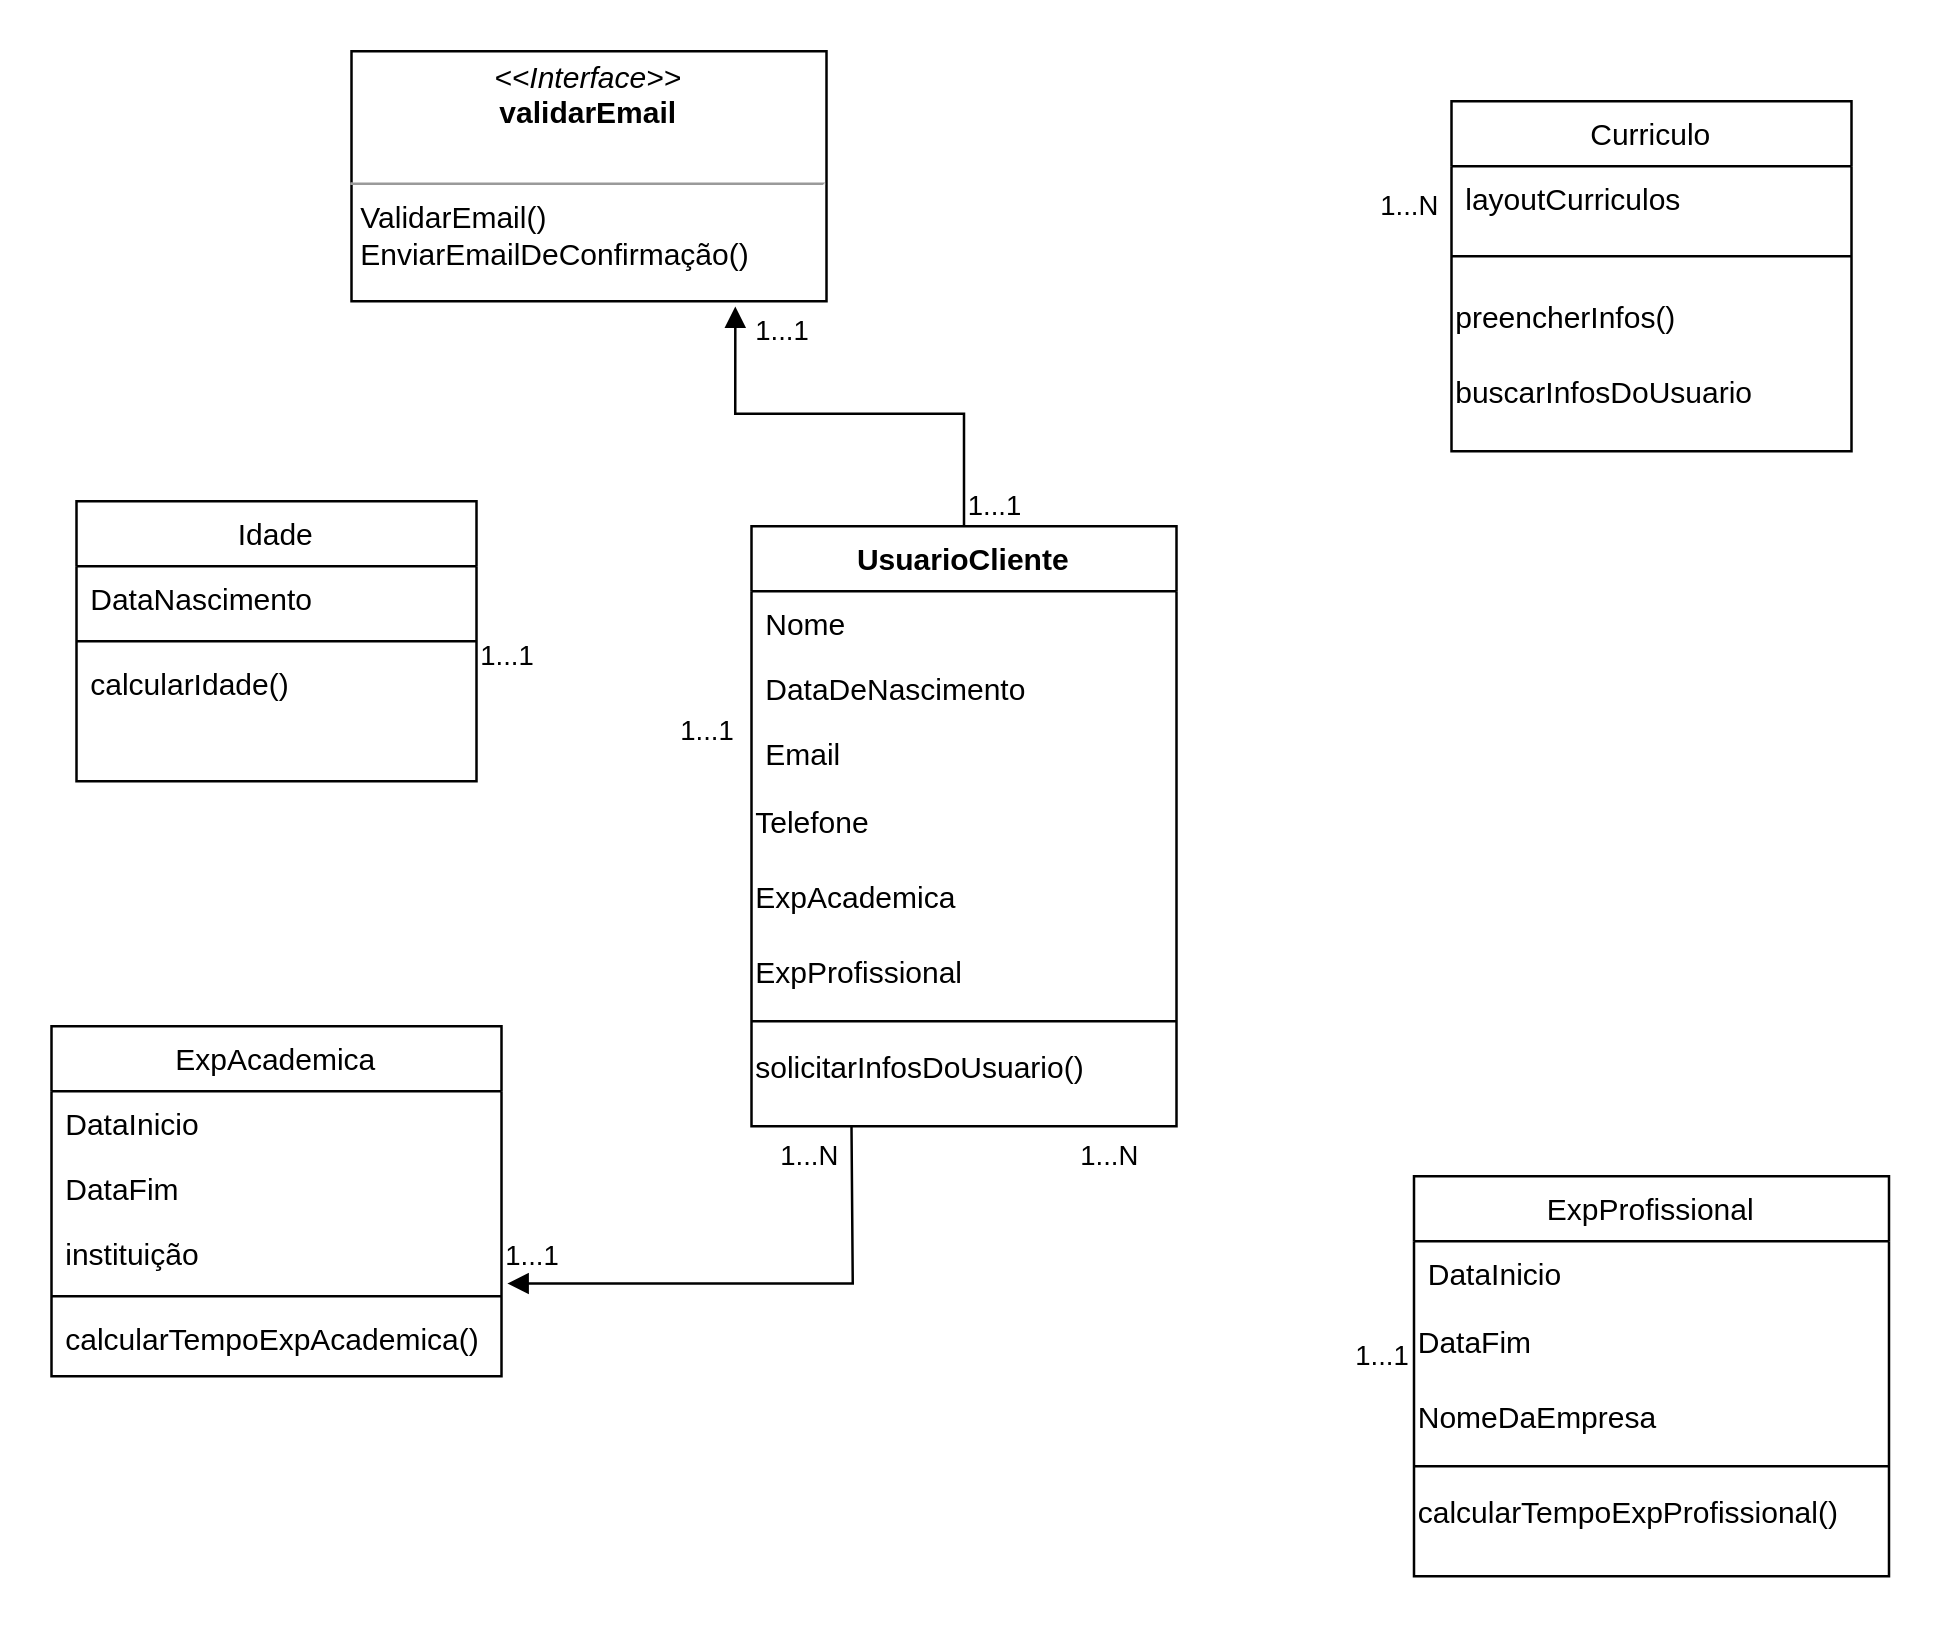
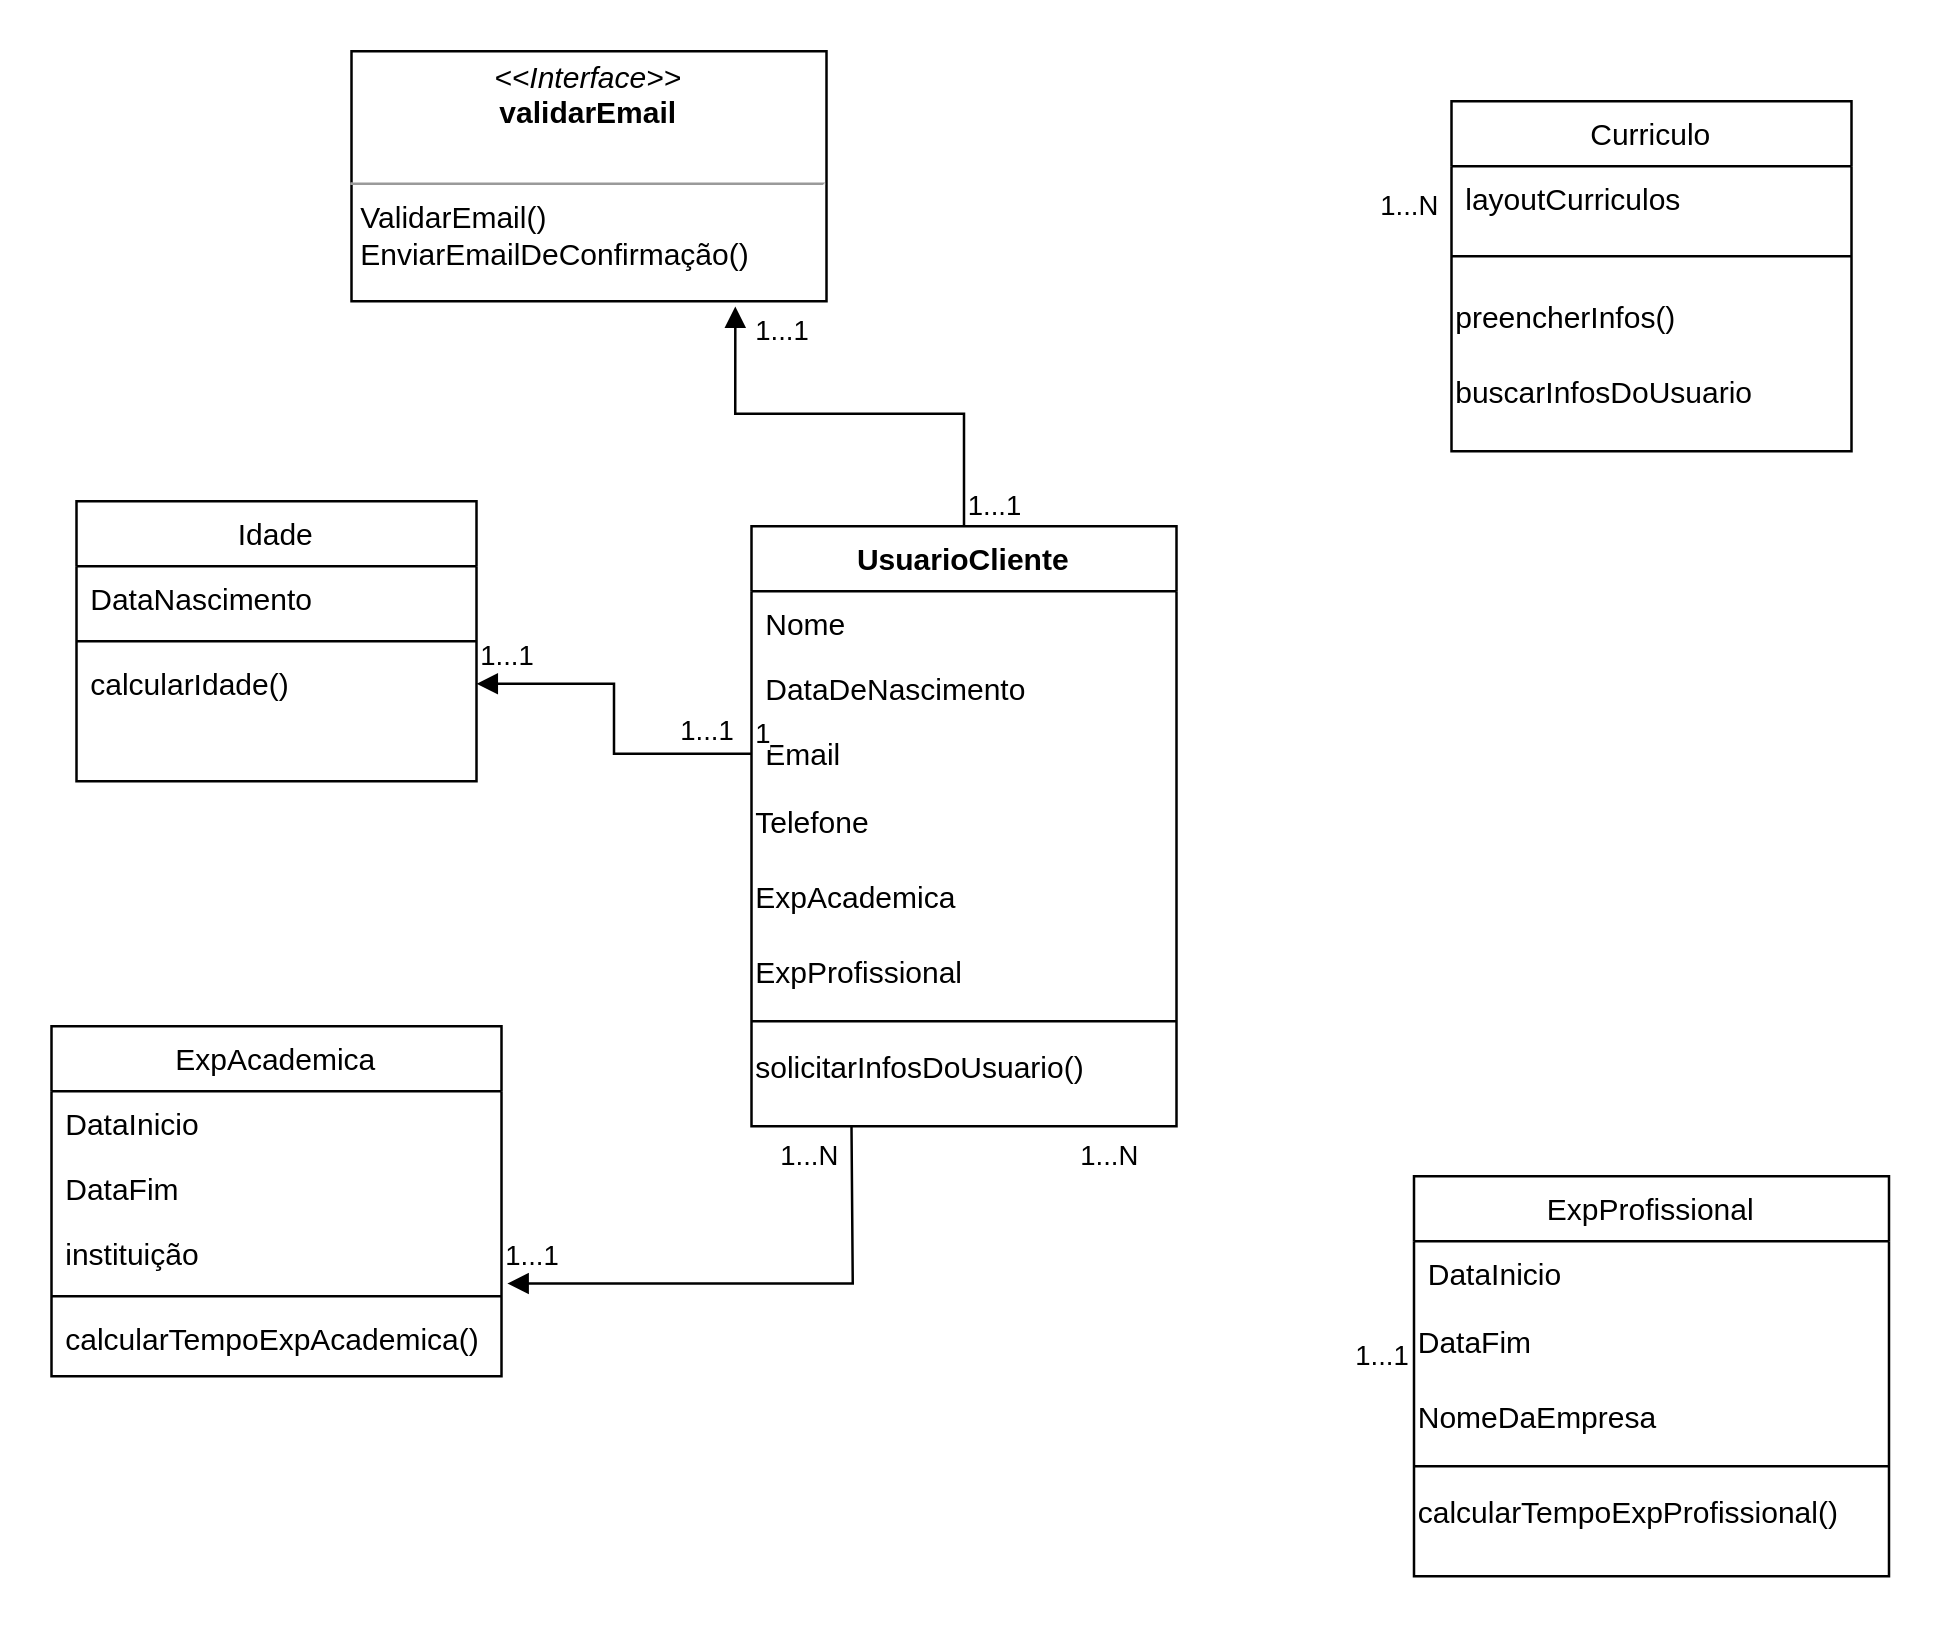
none -> (614, 727)
